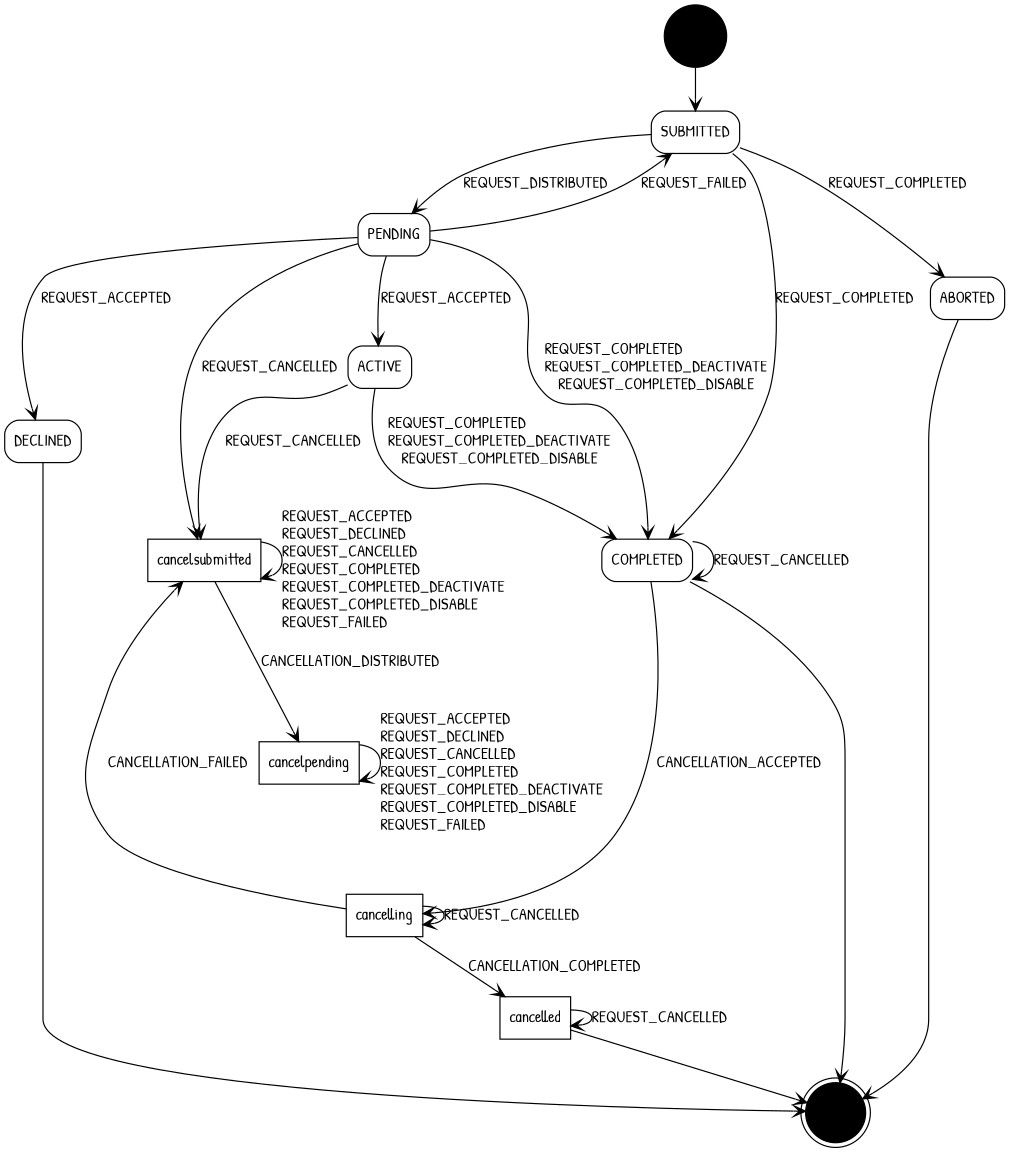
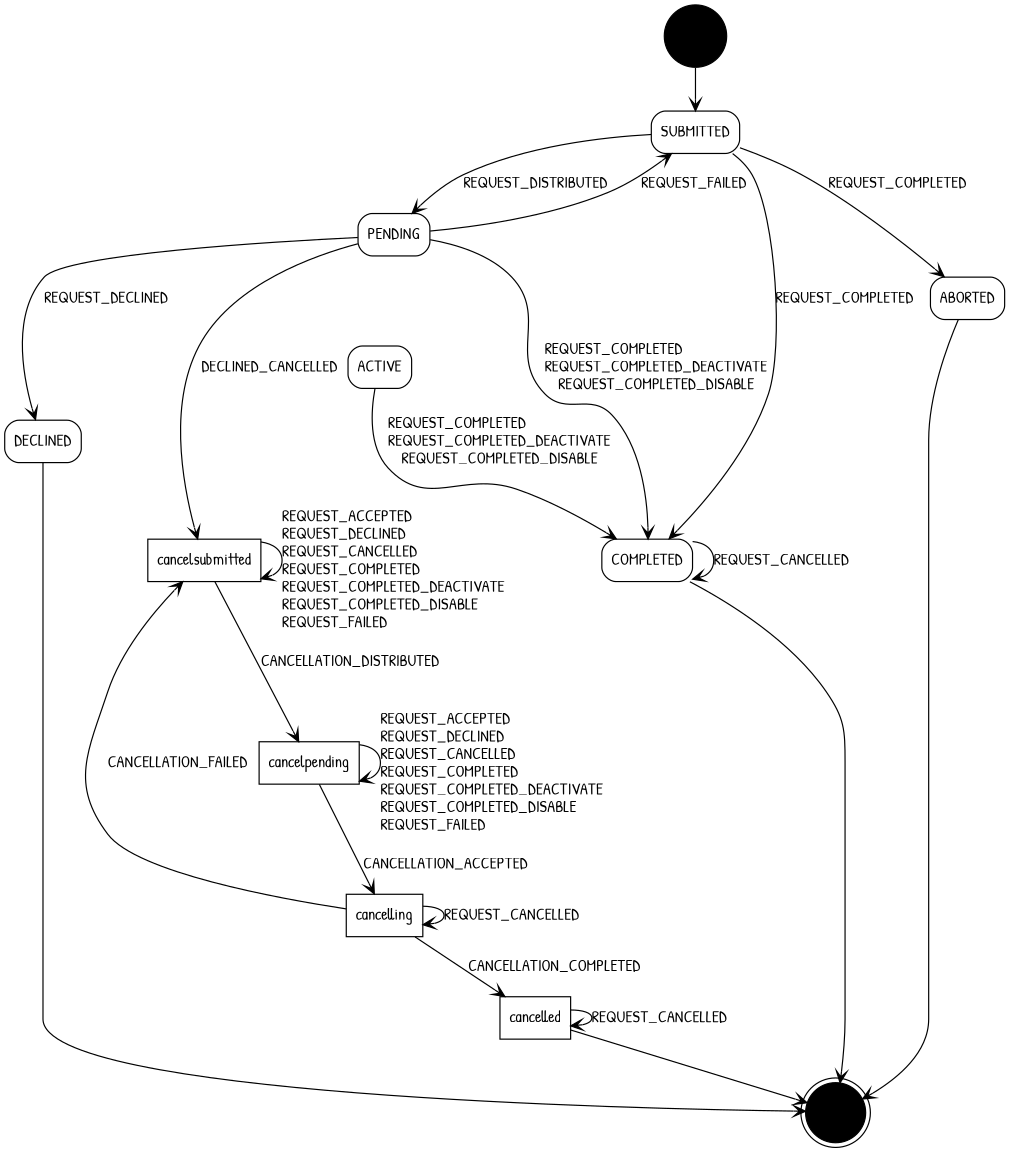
(379, 295) -> none
(107, 298) -> (107, 298)
(270, 367) -> (270, 367)
(230, 411) -> none
(630, 809) -> (344, 834)
